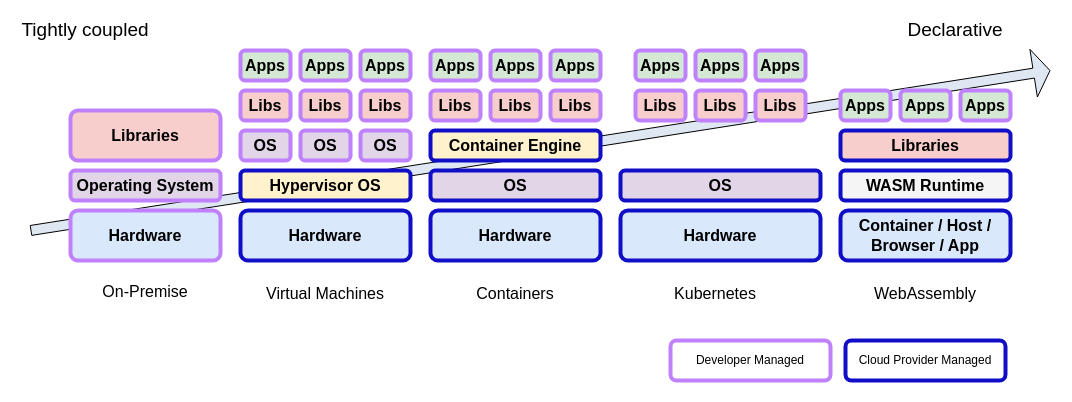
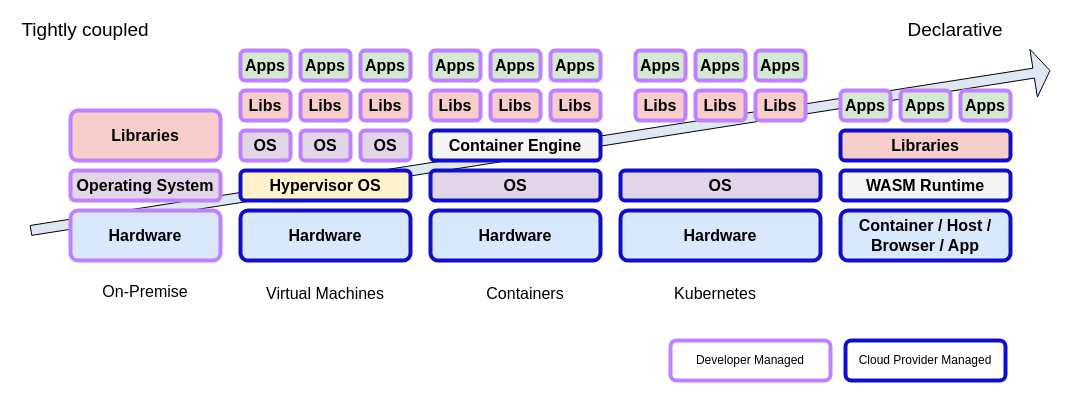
(516, 146) -> (516, 146)
(516, 294) -> (526, 294)
(926, 294) -> none
